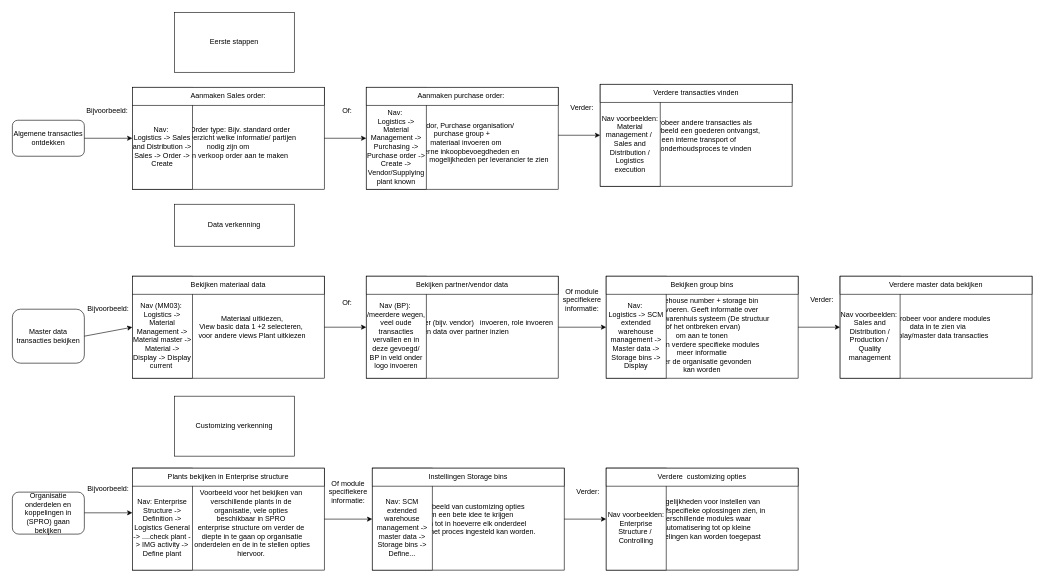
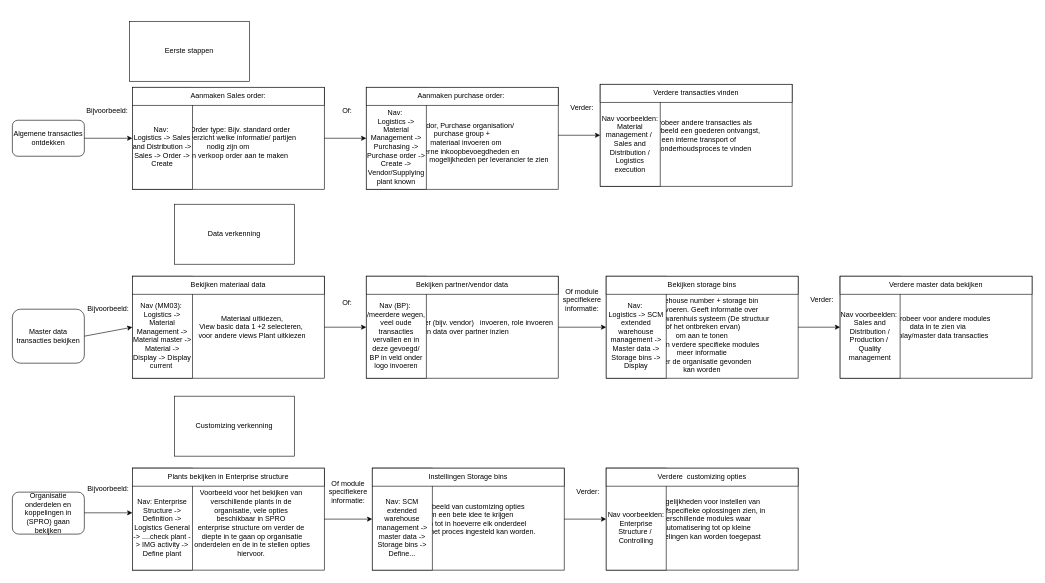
(234, 42) -> (189, 51)
(234, 225) -> (234, 234)
(702, 285) -> (702, 285)
